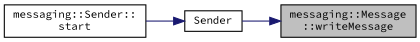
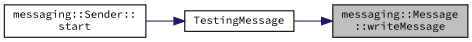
(213, 21) -> (239, 21)
